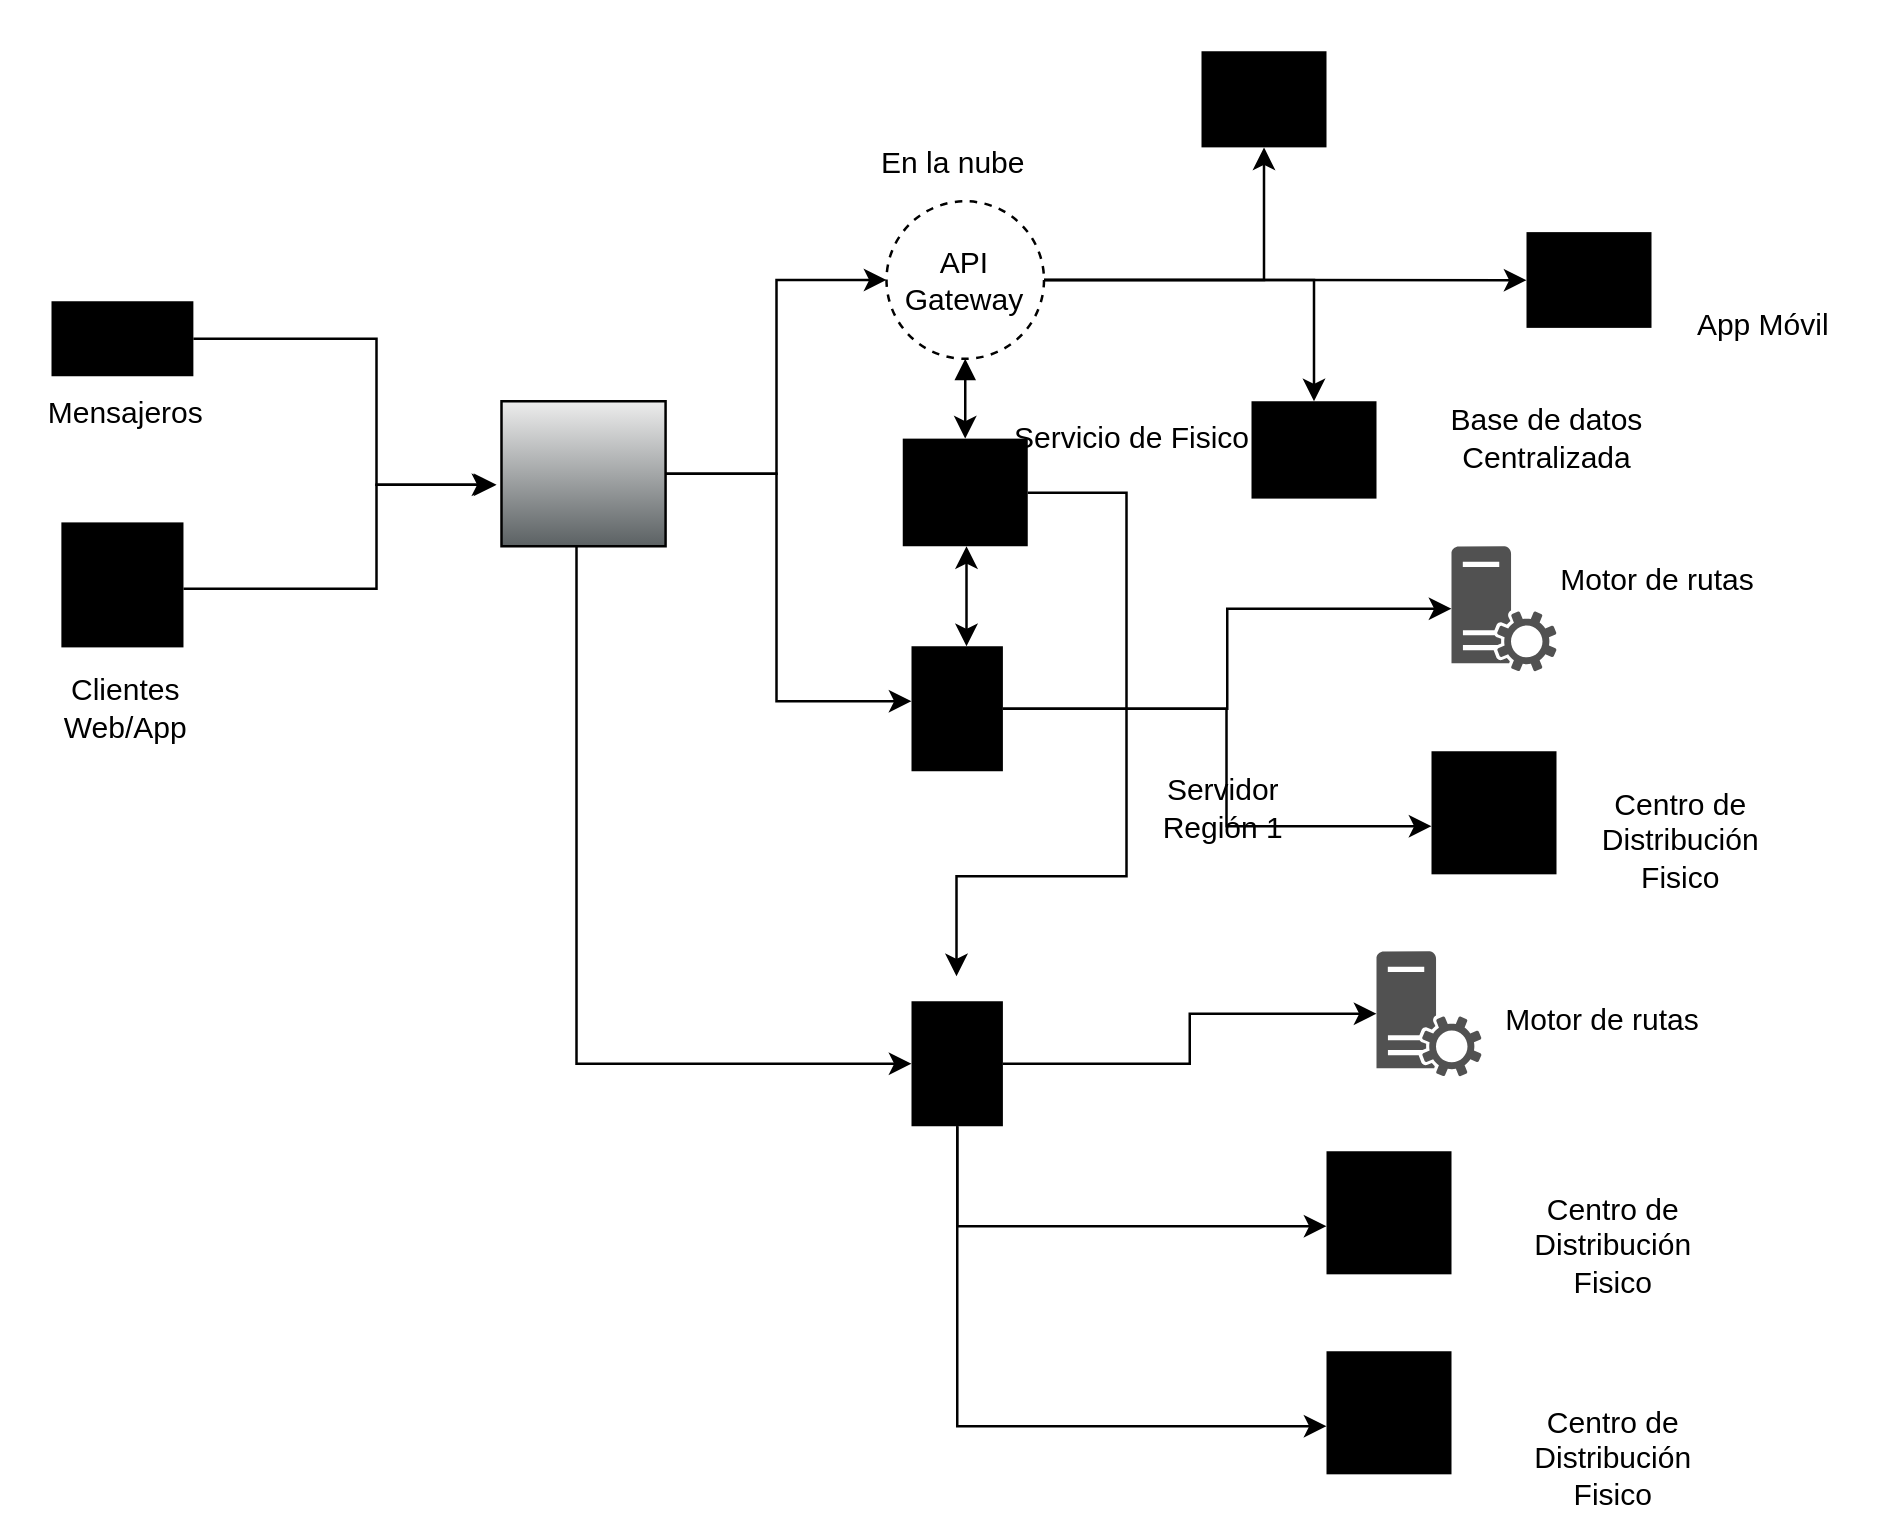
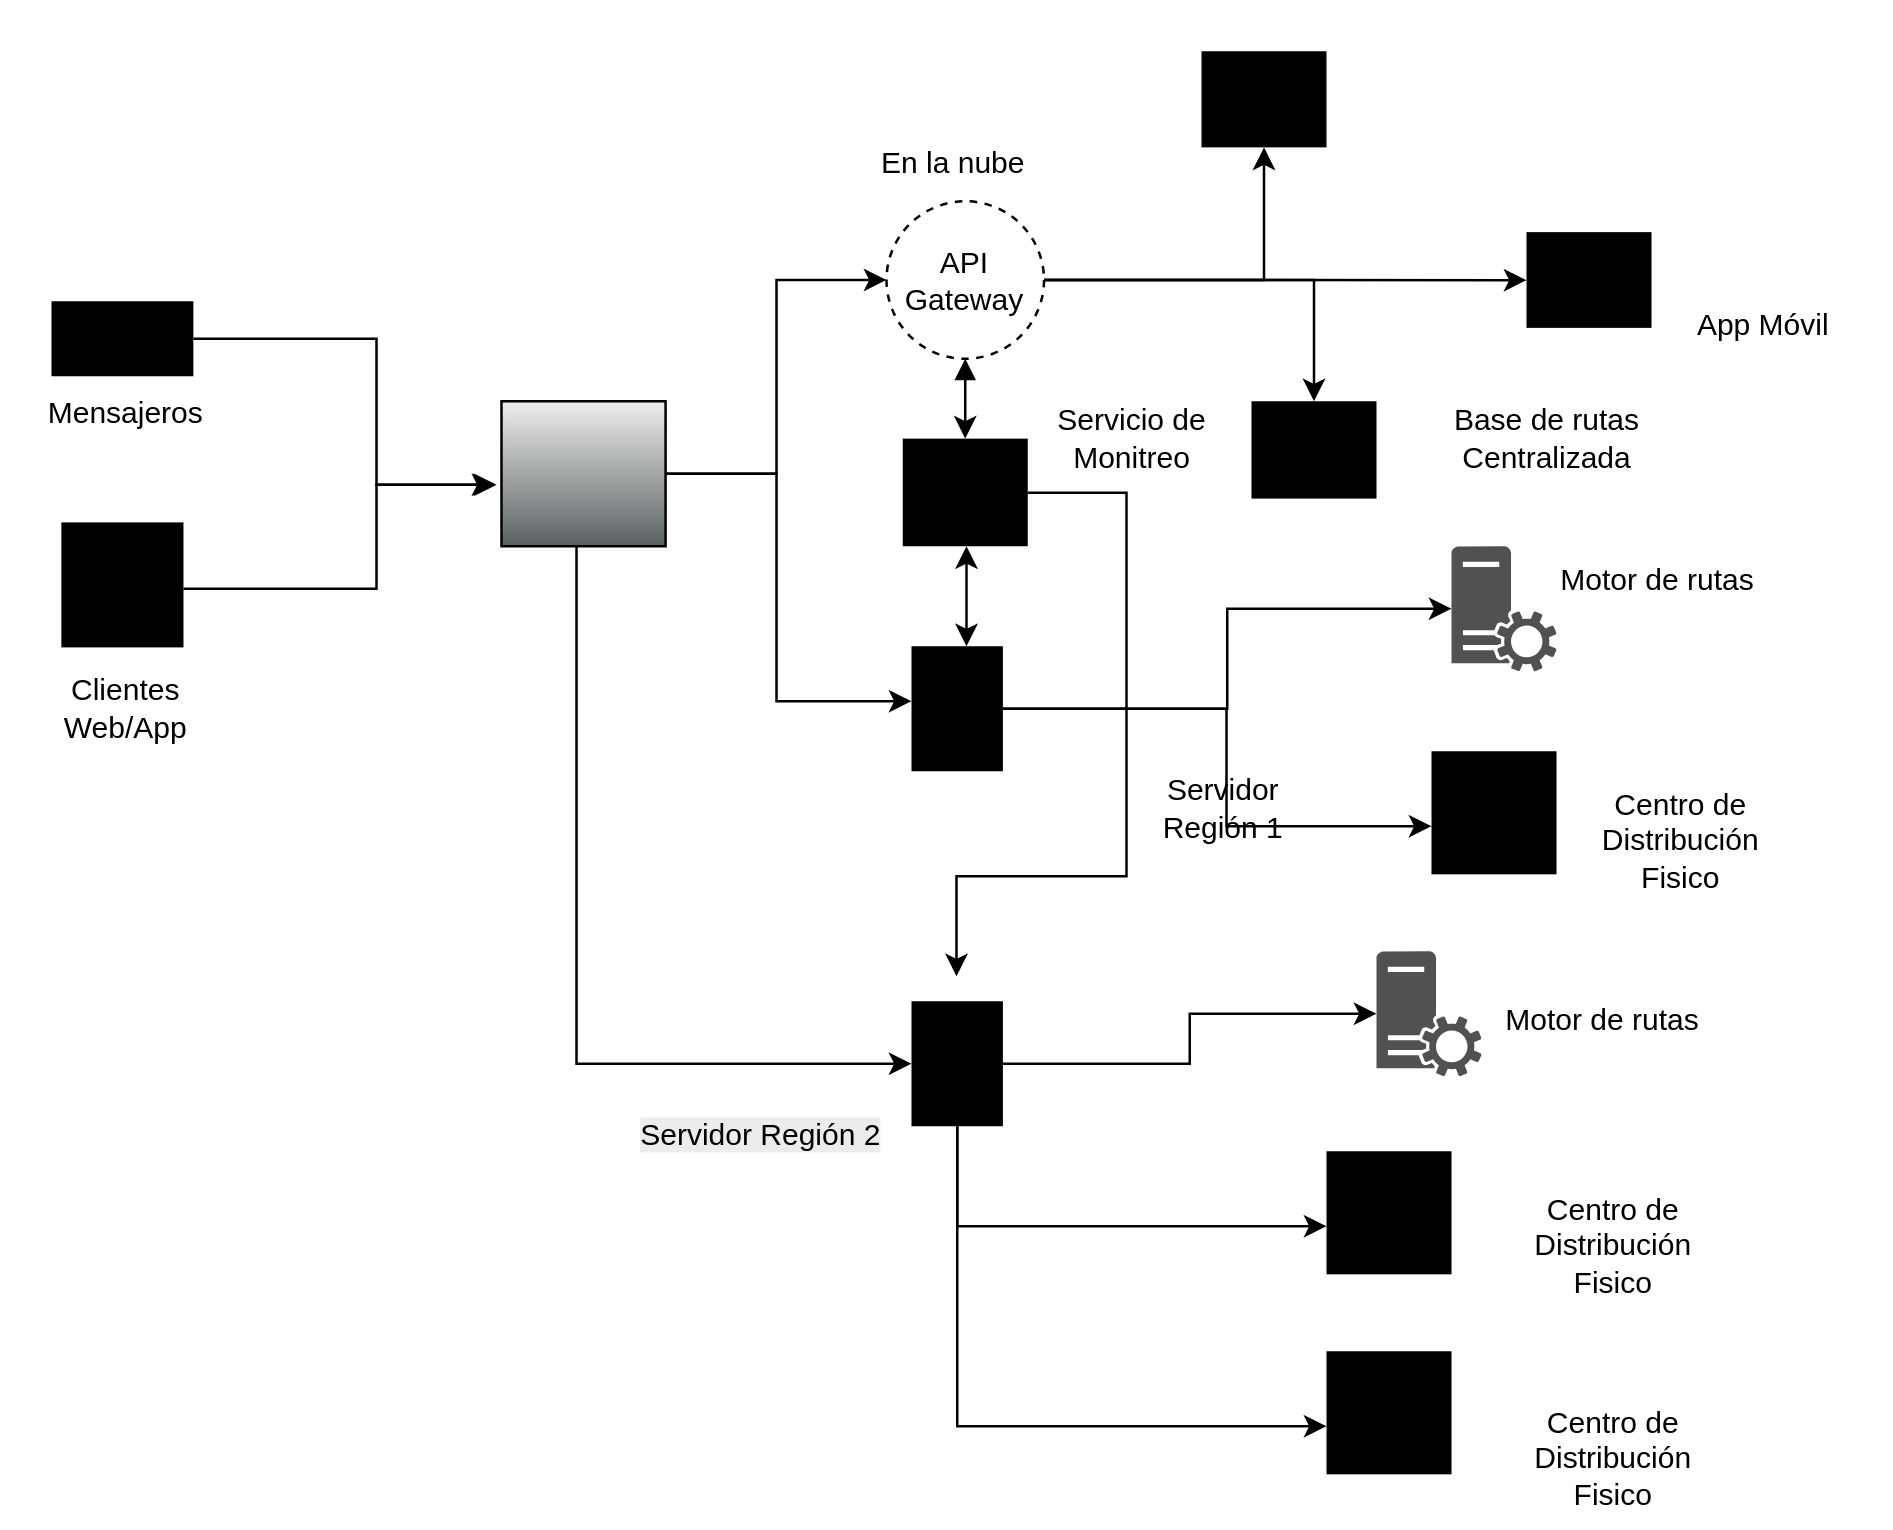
(1133, 439) -> (1133, 439)
(1548, 439) -> (1548, 439)
none -> (761, 1139)
